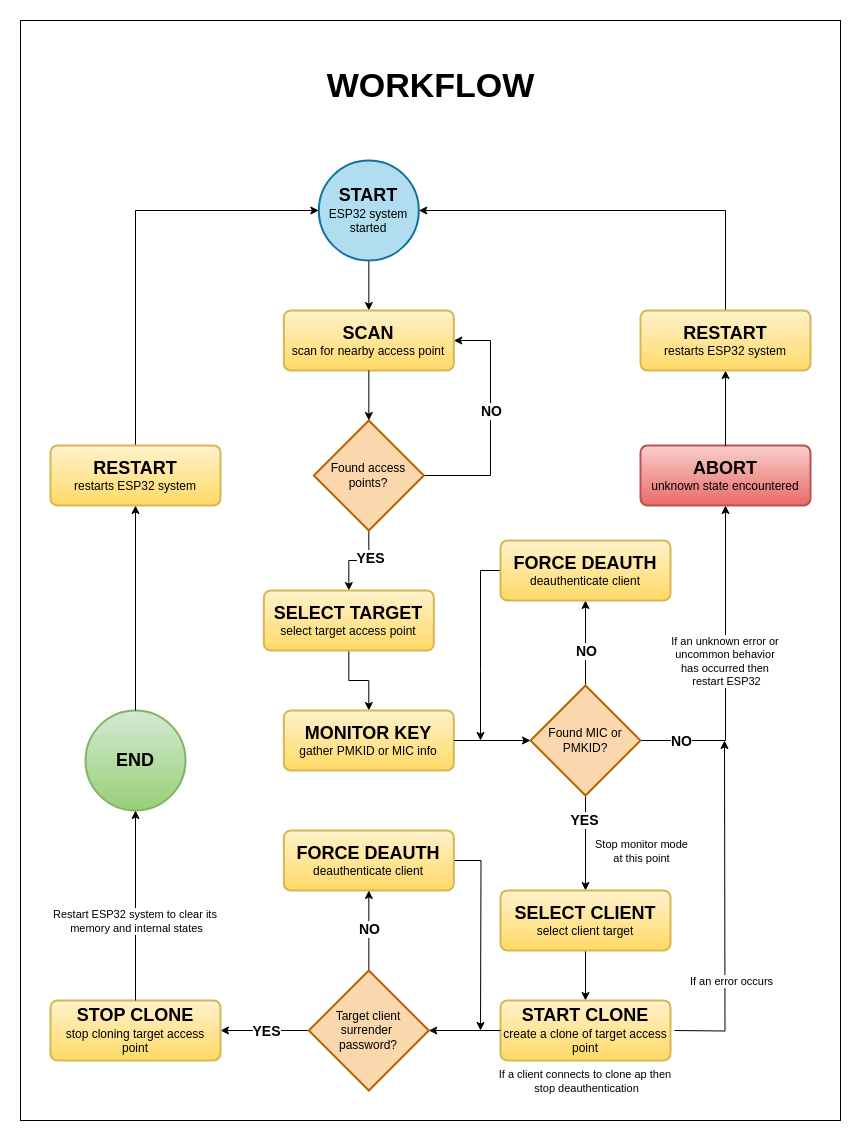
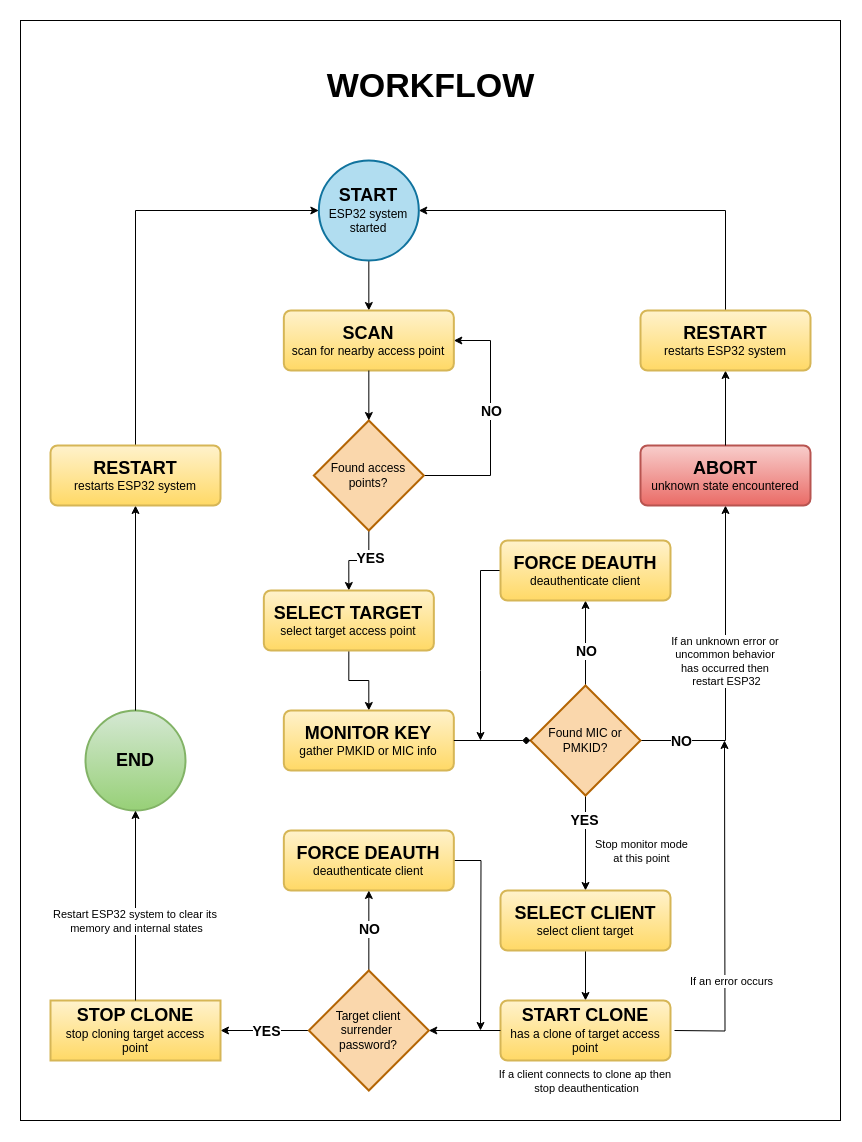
(522, 741) -> (522, 741)
(136, 1031) -> (136, 1031)
(586, 1031) -> (586, 1031)
